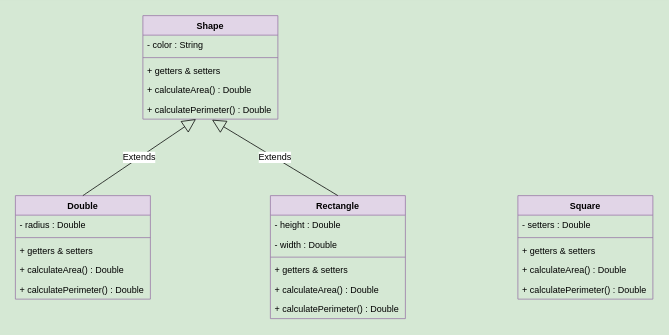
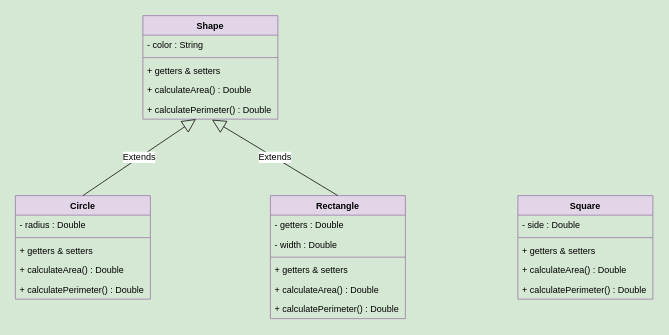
(83, 206) -> (83, 206)
(311, 226) -> (314, 226)
(562, 226) -> (553, 226)
